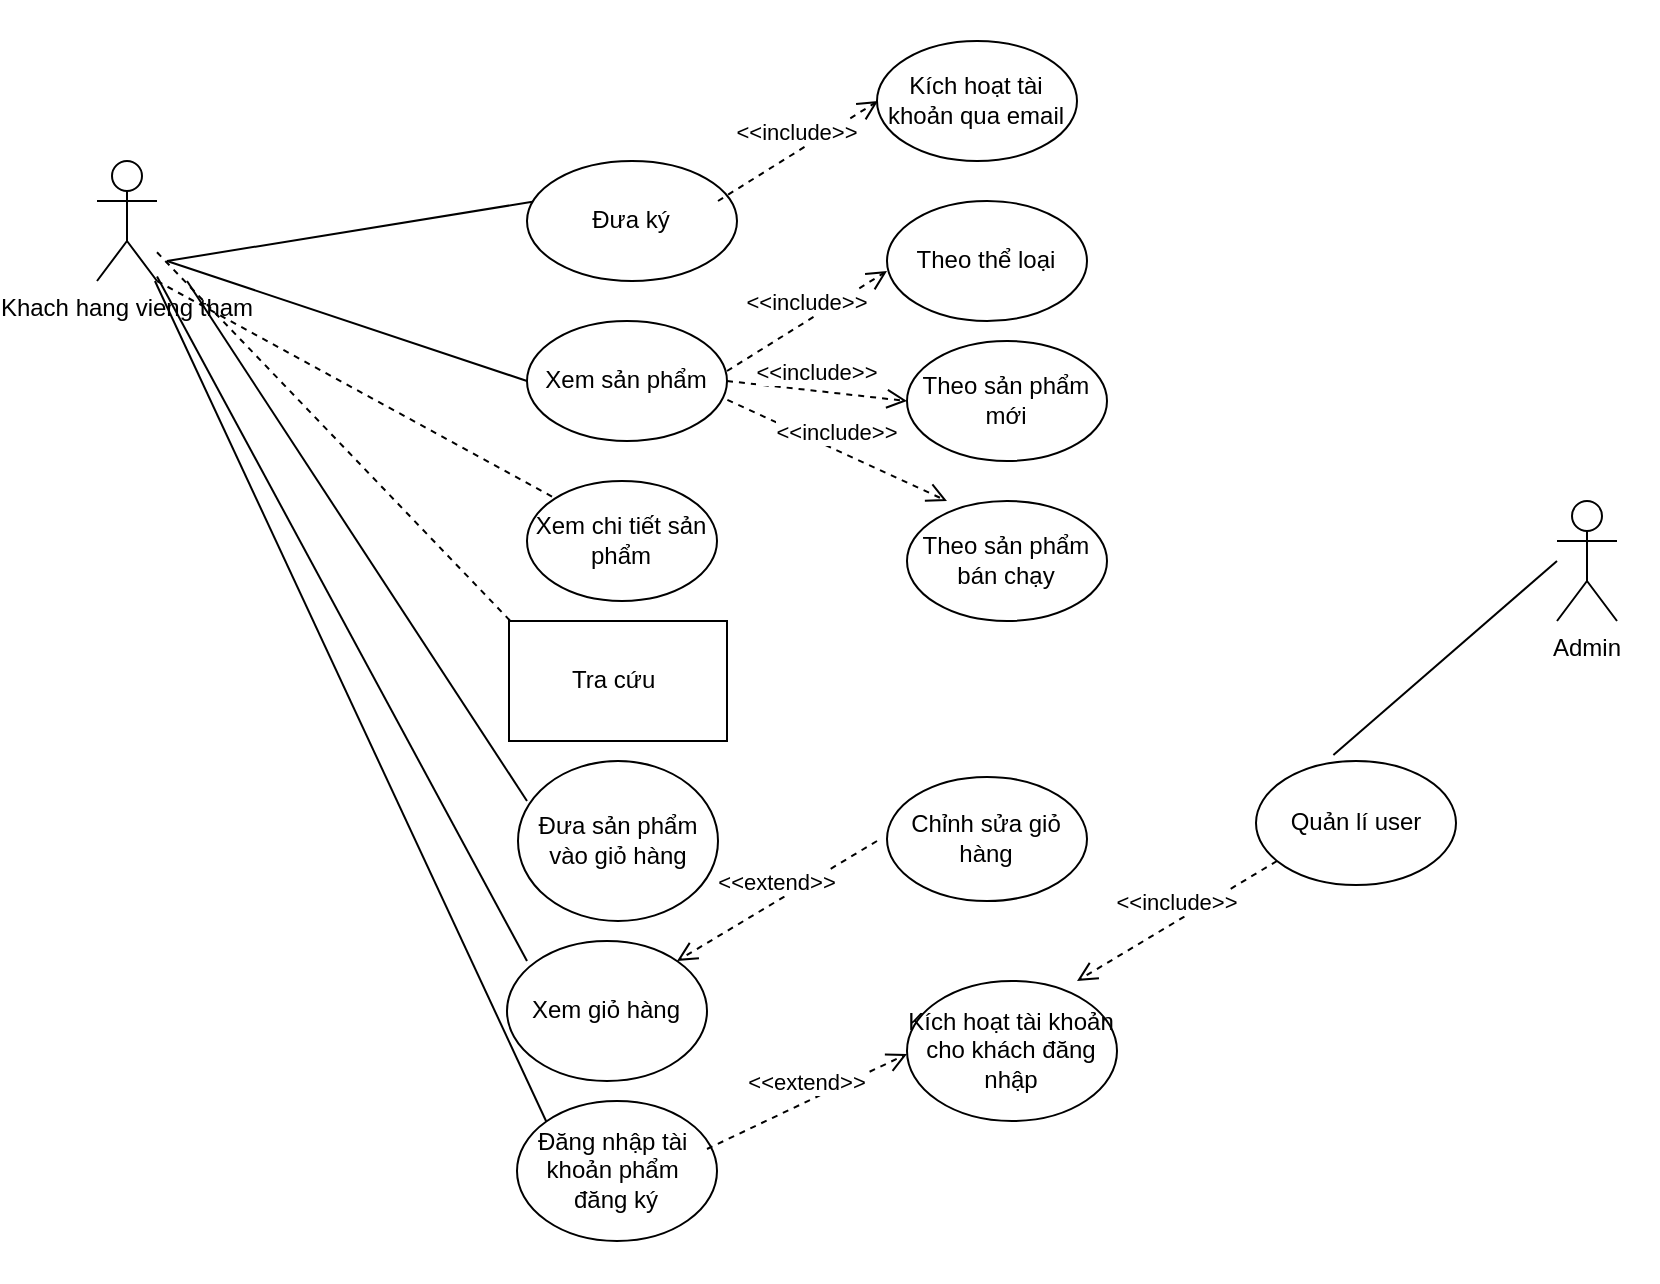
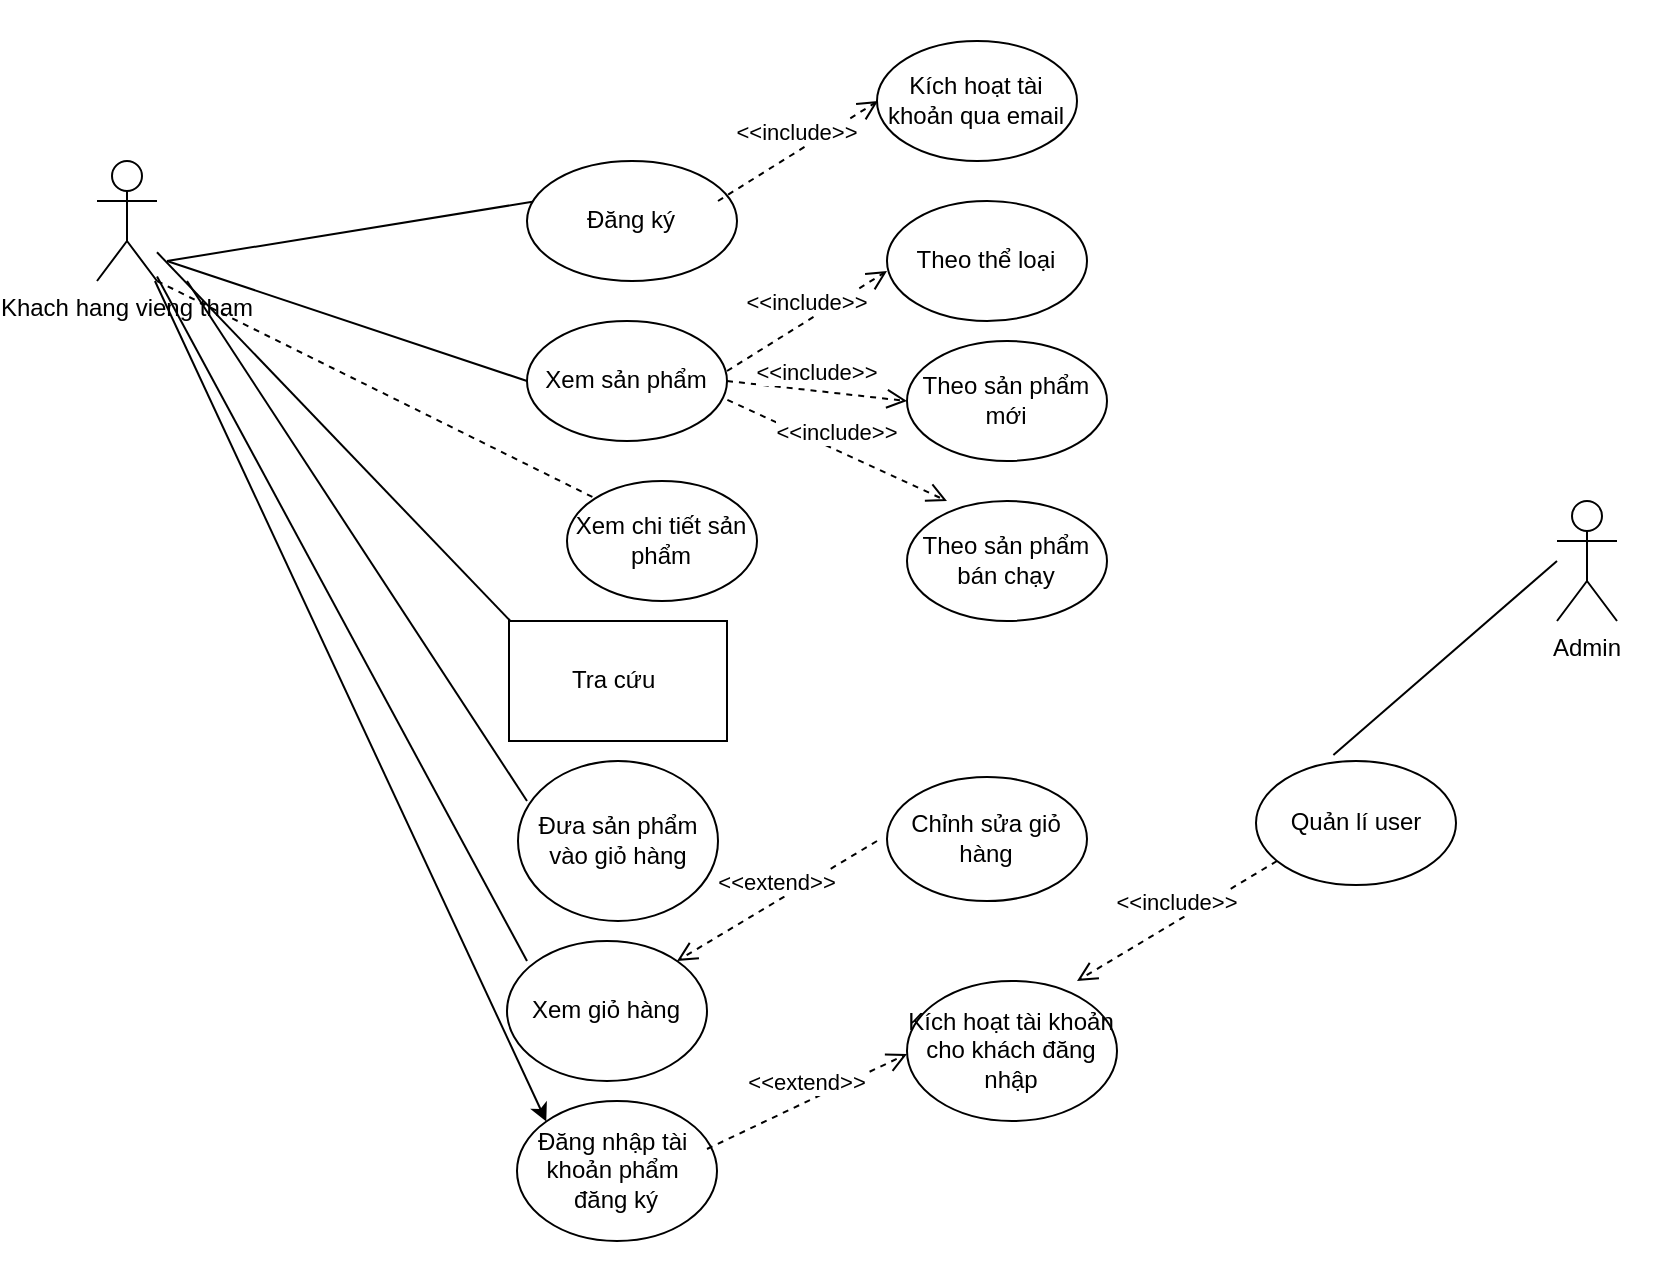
(632, 221) -> (632, 221)
(364, 468) -> (364, 468)
(622, 541) -> (662, 541)
(542, 1112) -> (540, 1108)
